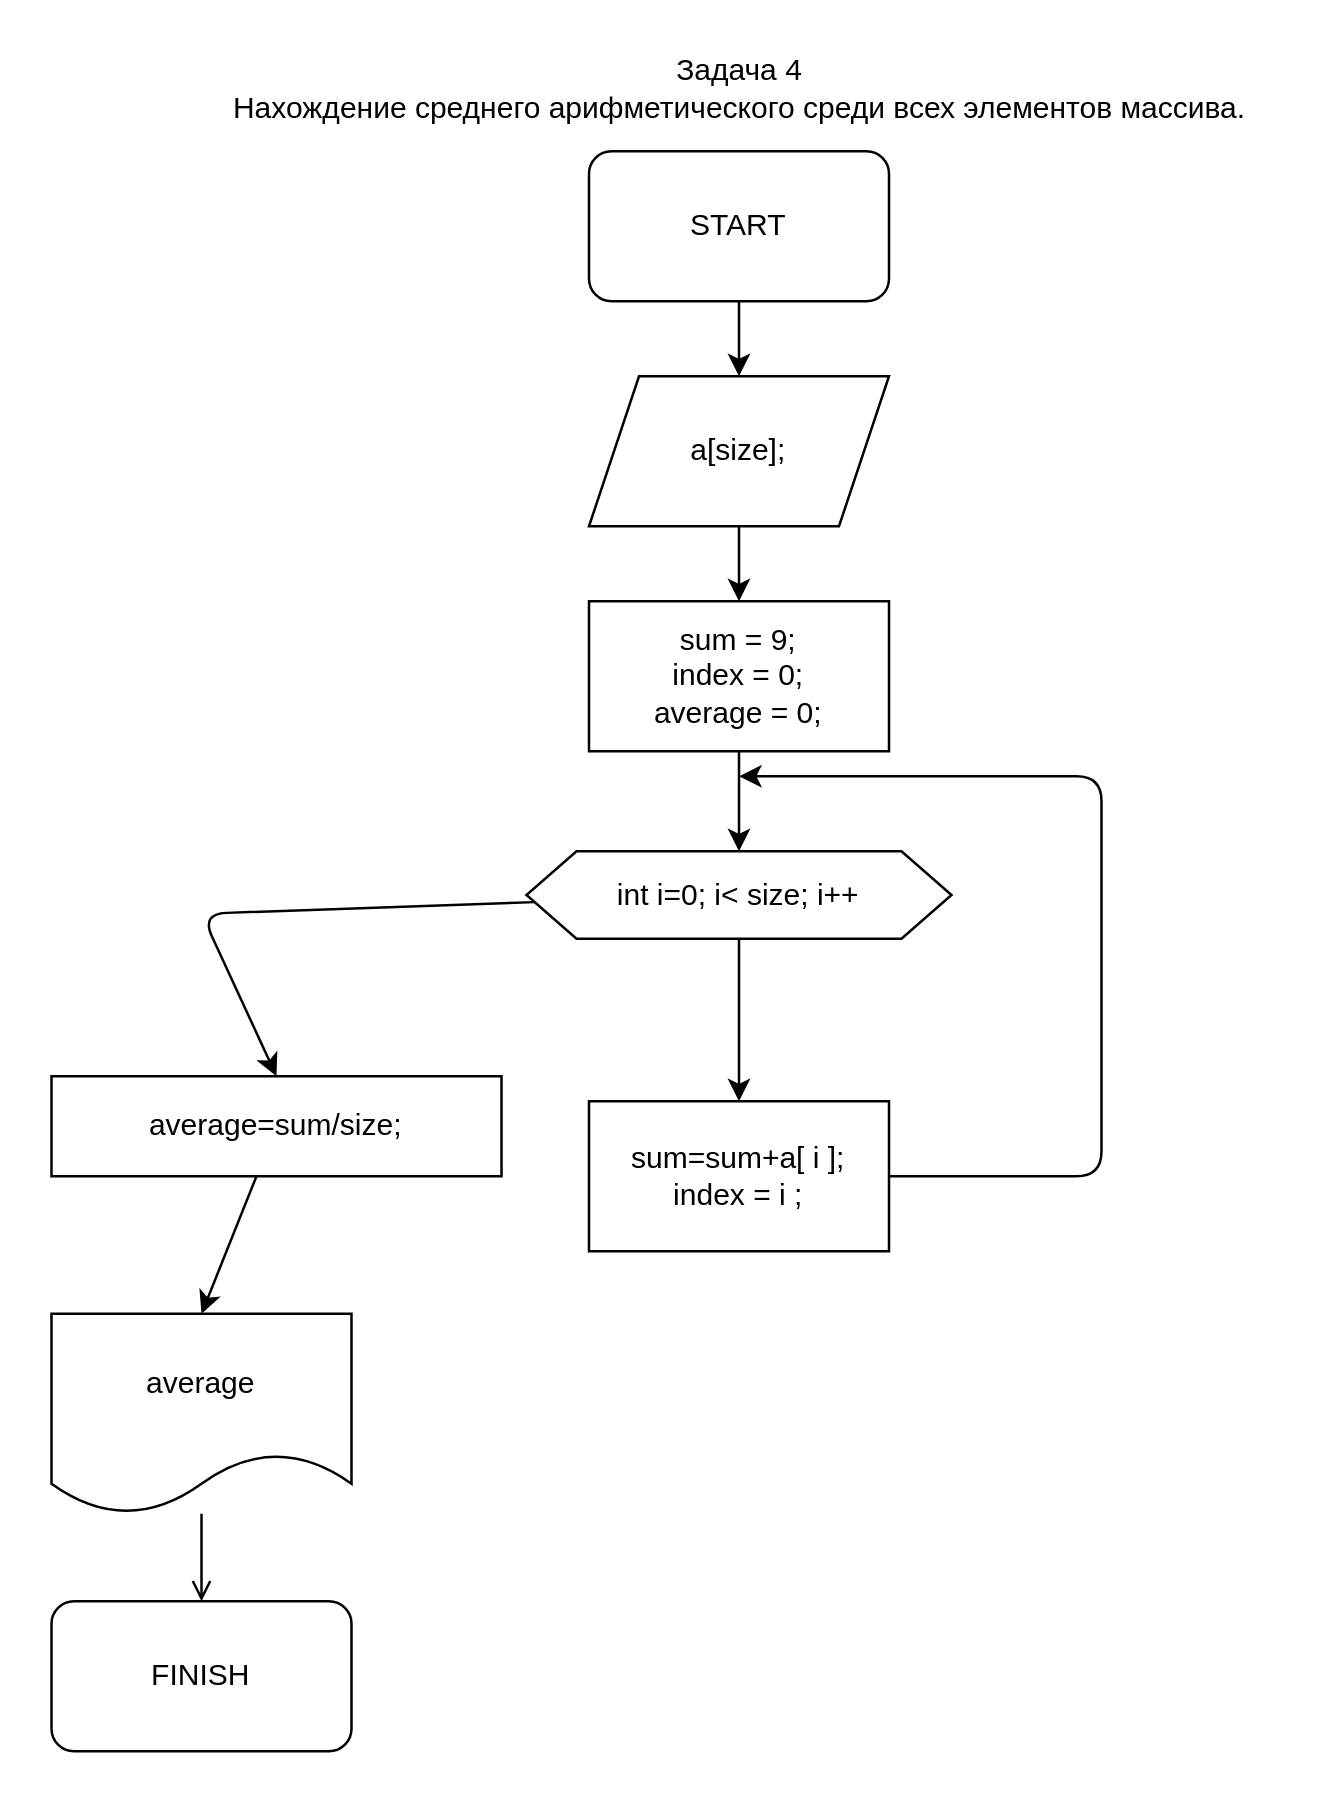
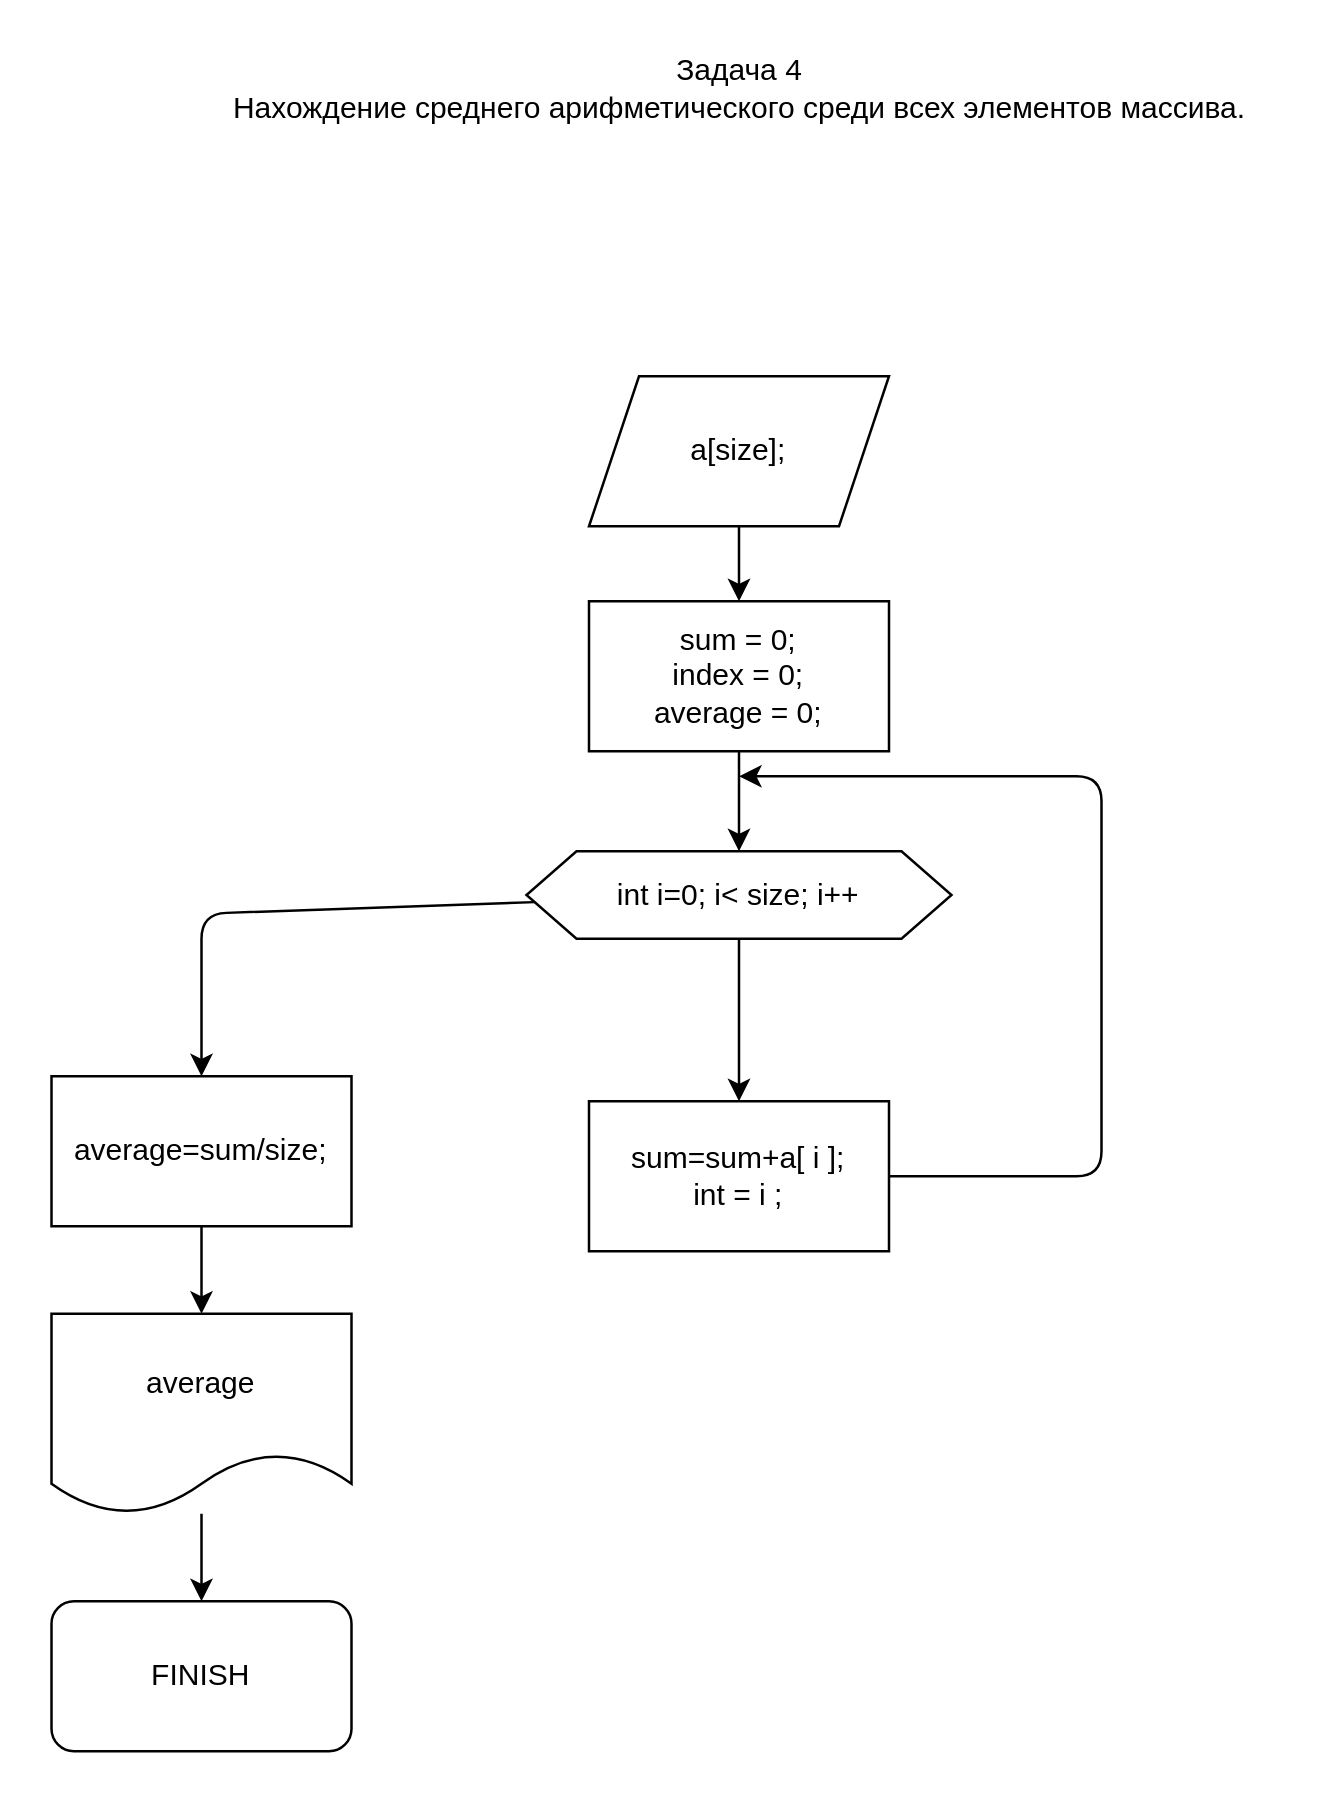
(739, 226) -> none
(739, 330) -> none
(739, 676) -> (739, 676)
(276, 1126) -> (201, 1151)
(739, 1176) -> (739, 1176)
(201, 1587) -> (201, 1583)
